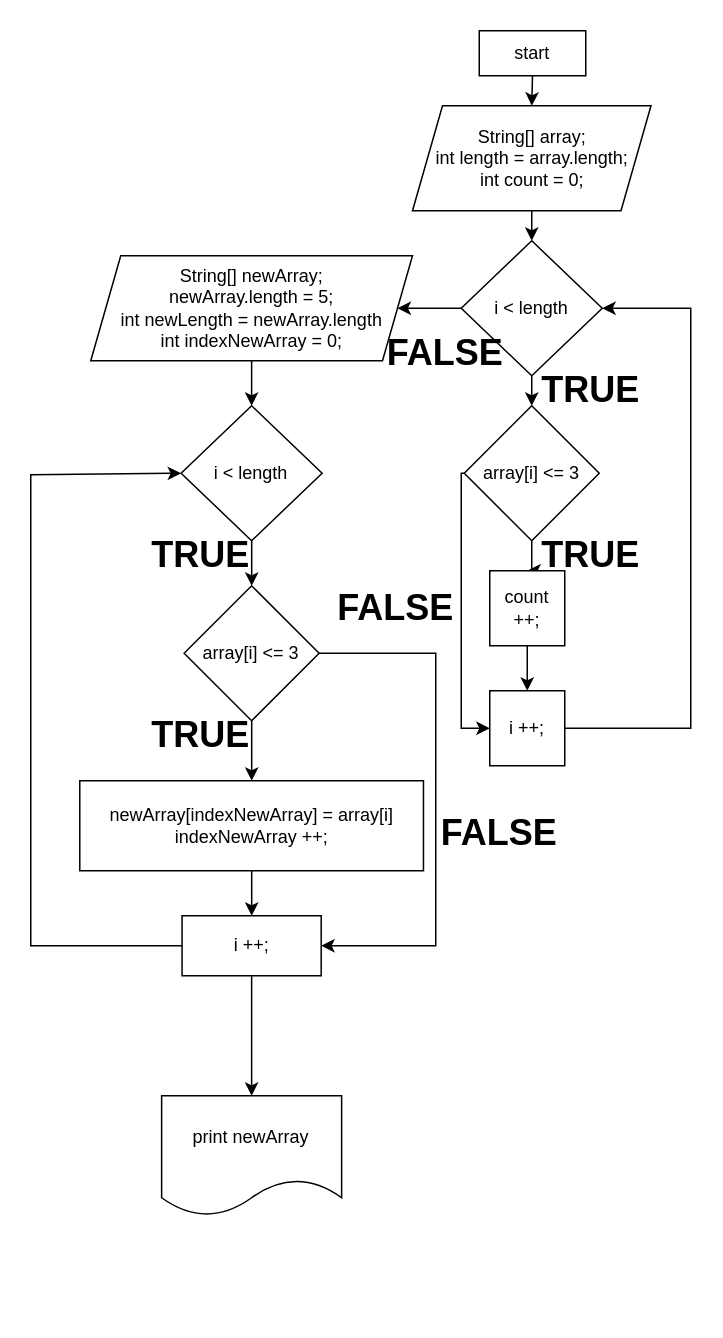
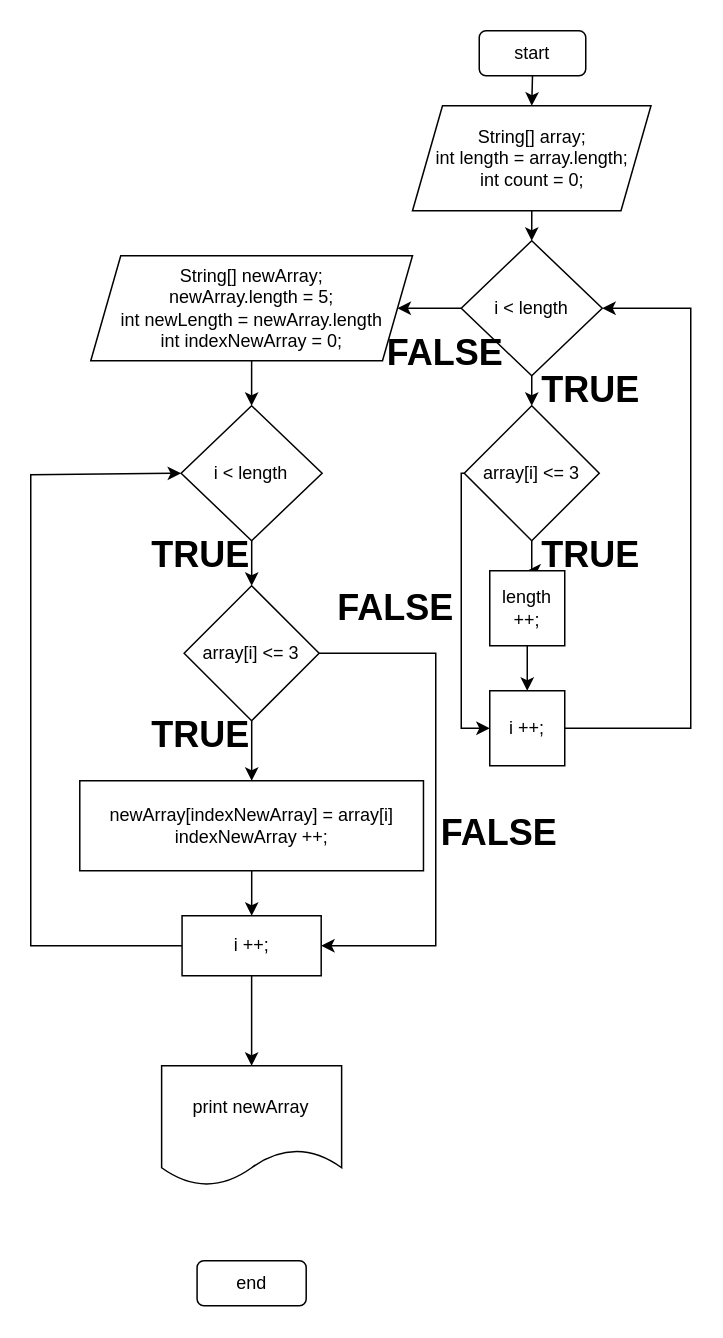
(533, 53) -> (533, 53)
(527, 608) -> (527, 608)
(252, 1156) -> (252, 1126)
none -> (252, 1283)
